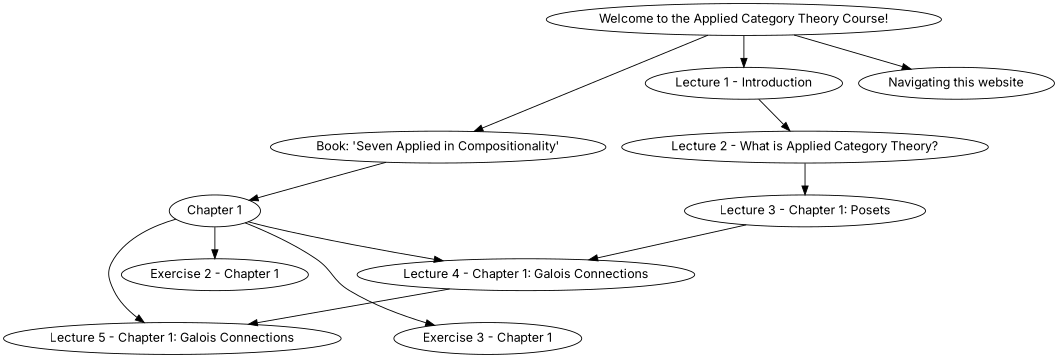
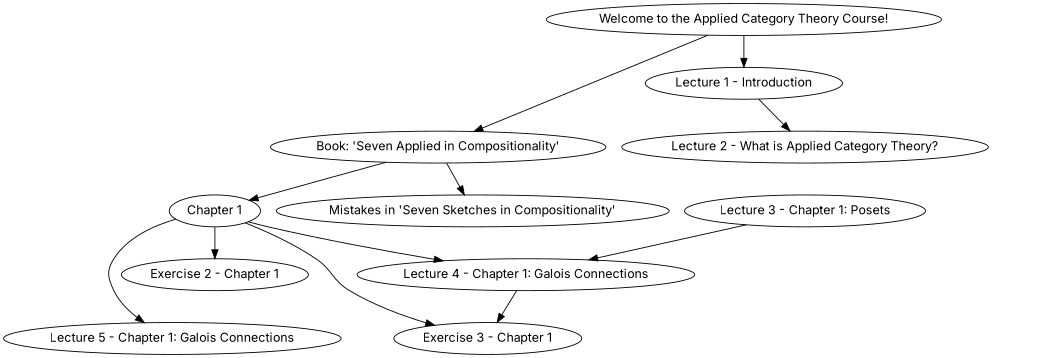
(957, 83) -> none
(805, 175) -> none
none -> (473, 211)
(353, 306) -> (509, 303)
